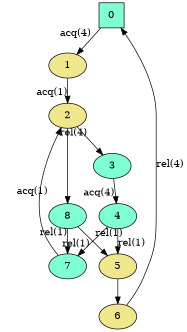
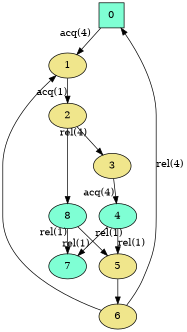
(112, 166) -> (112, 166)
(40, 195) -> none
none -> (3, 213)
